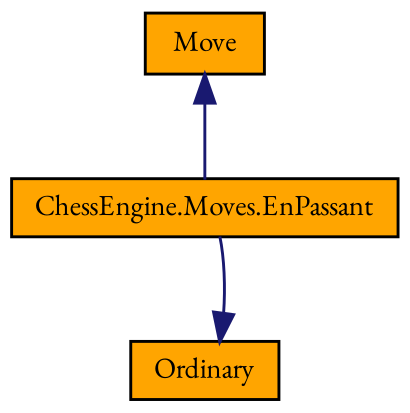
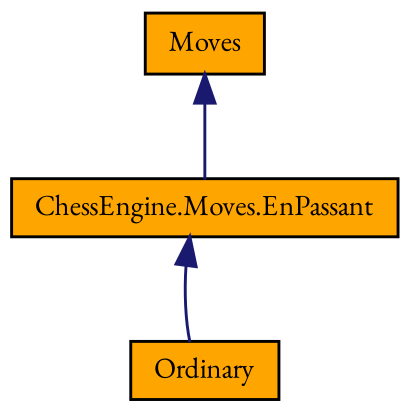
(205, 44) -> (205, 44)
(224, 275) -> (186, 304)
